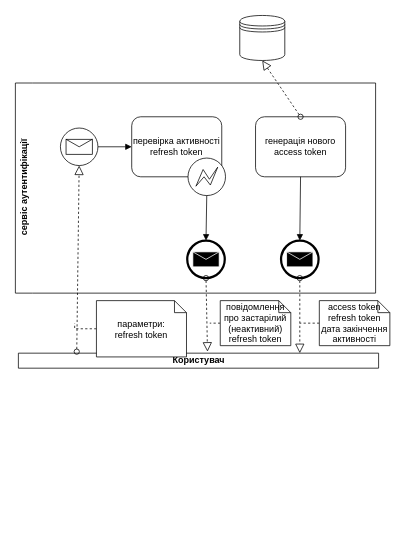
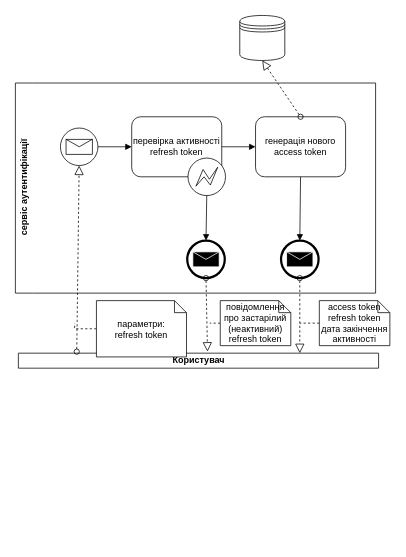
none -> (235, 147)
